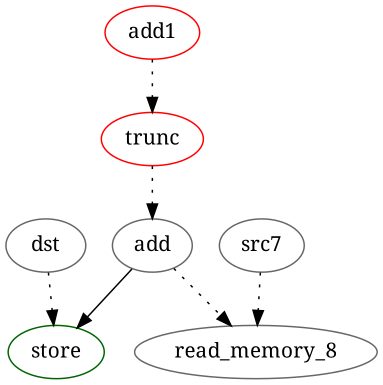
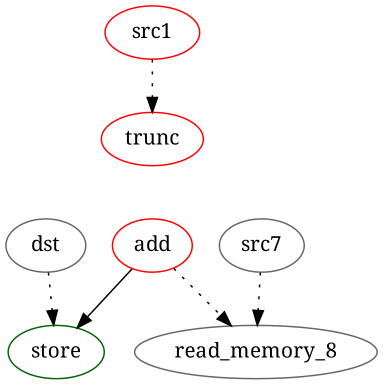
(152, 33) -> (152, 33)
(152, 185) -> none
(152, 246) -> (152, 246)
